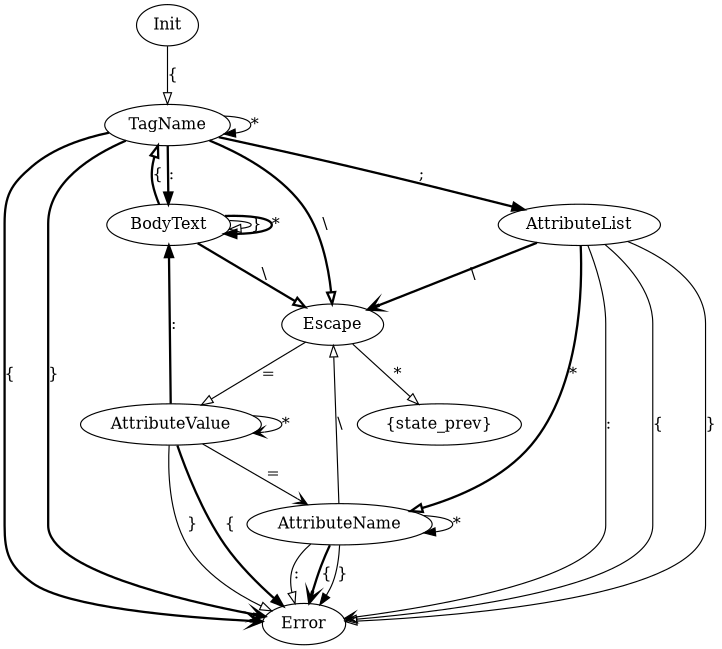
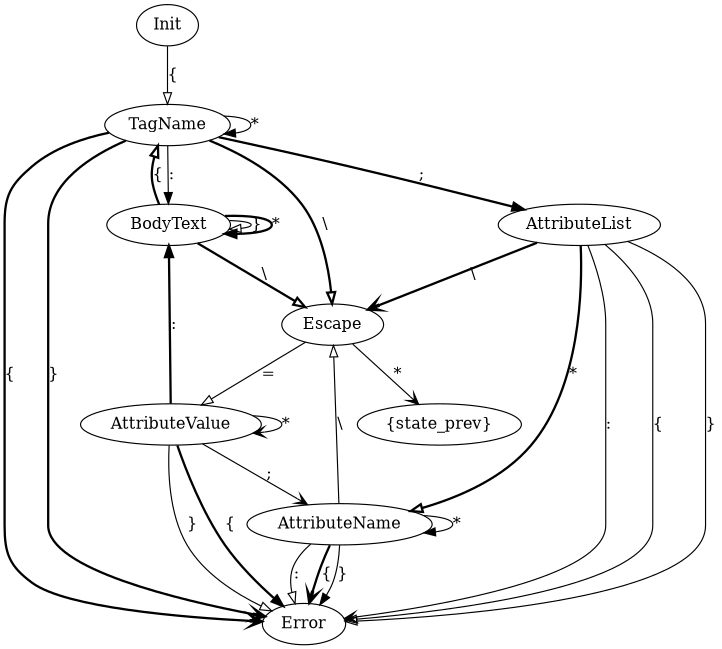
(168, 169) -> (168, 169)
(381, 370) -> (381, 370)
(274, 474) -> (269, 474)
